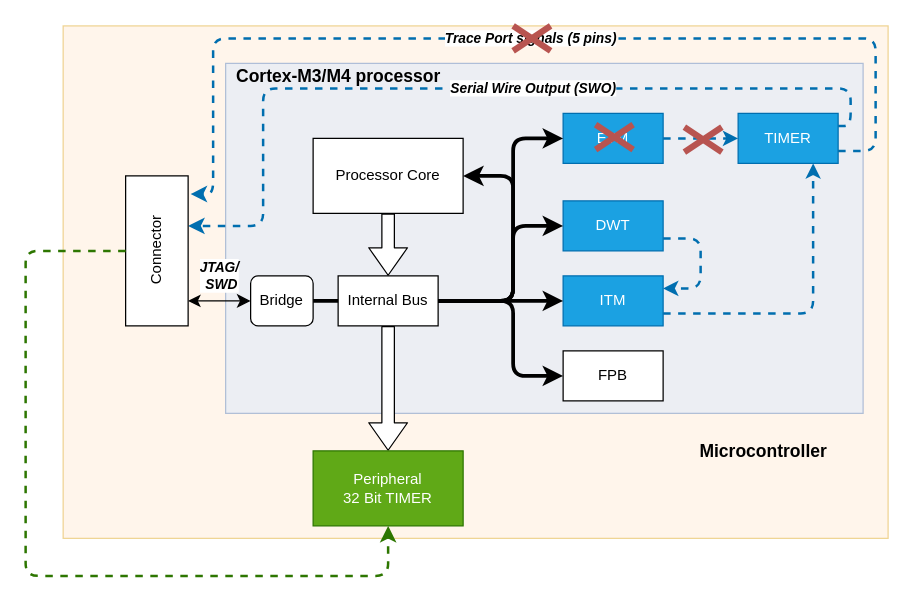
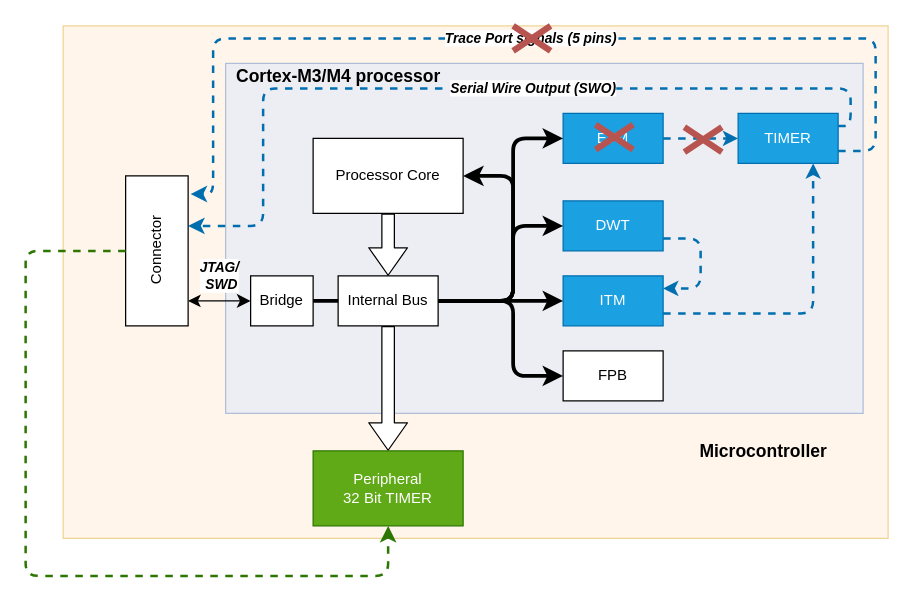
(282, 301) -> (282, 301)
